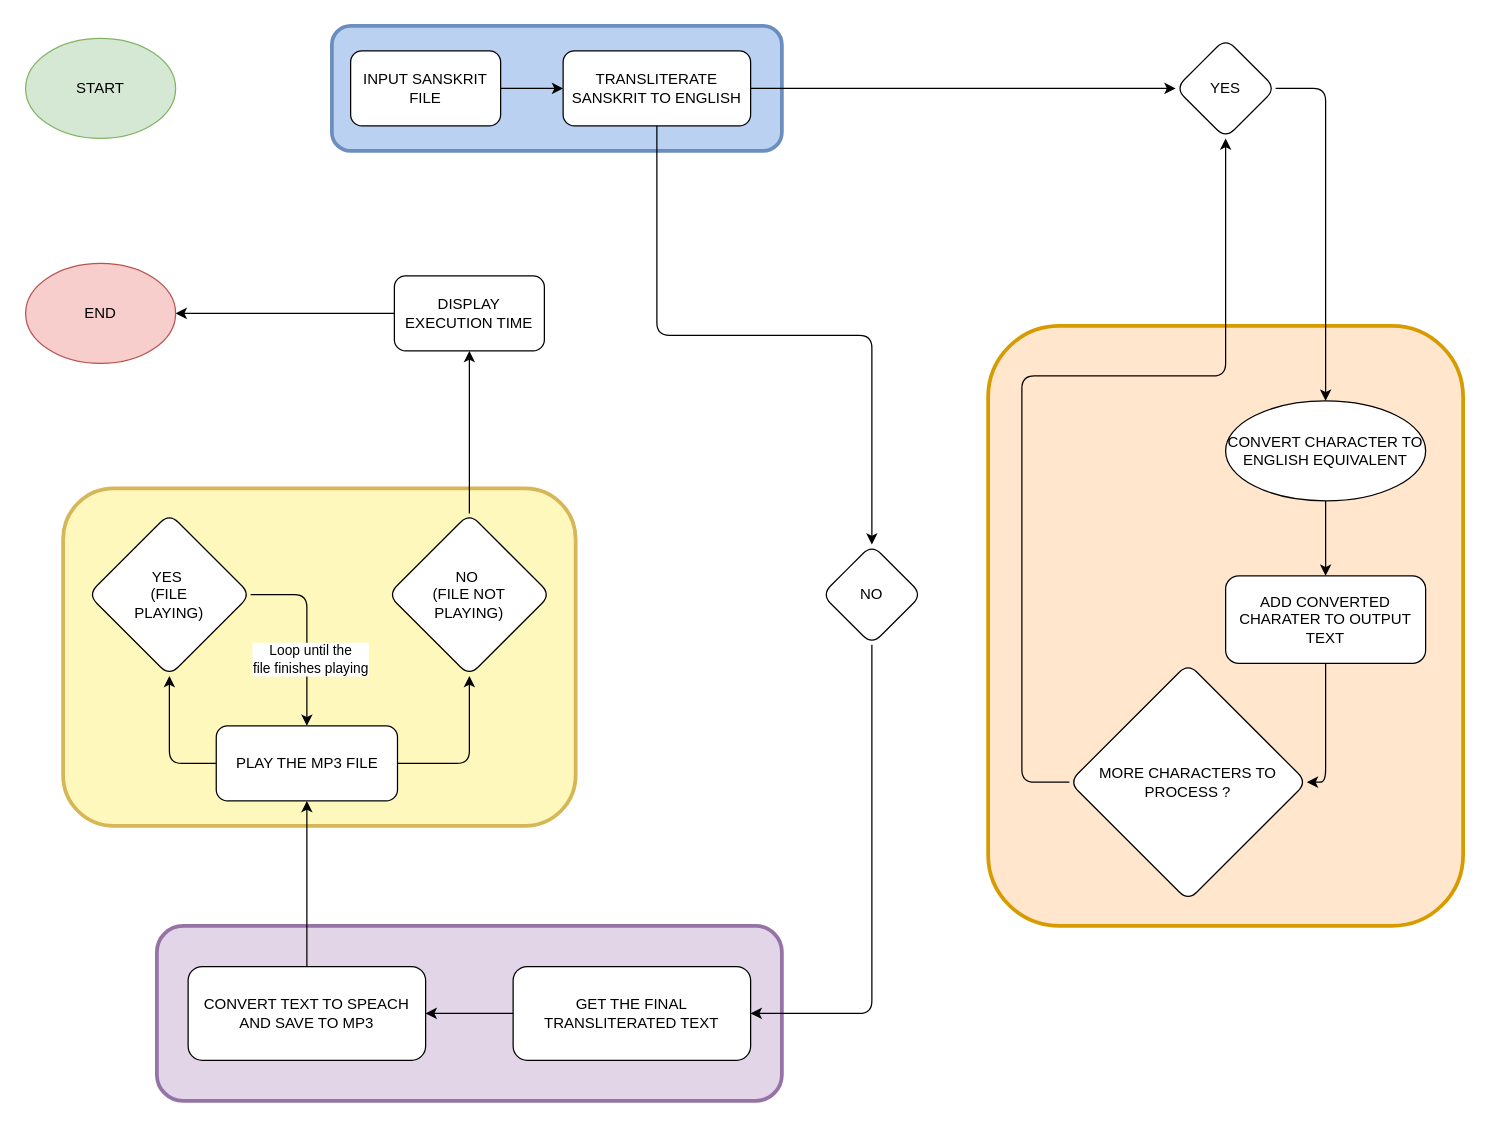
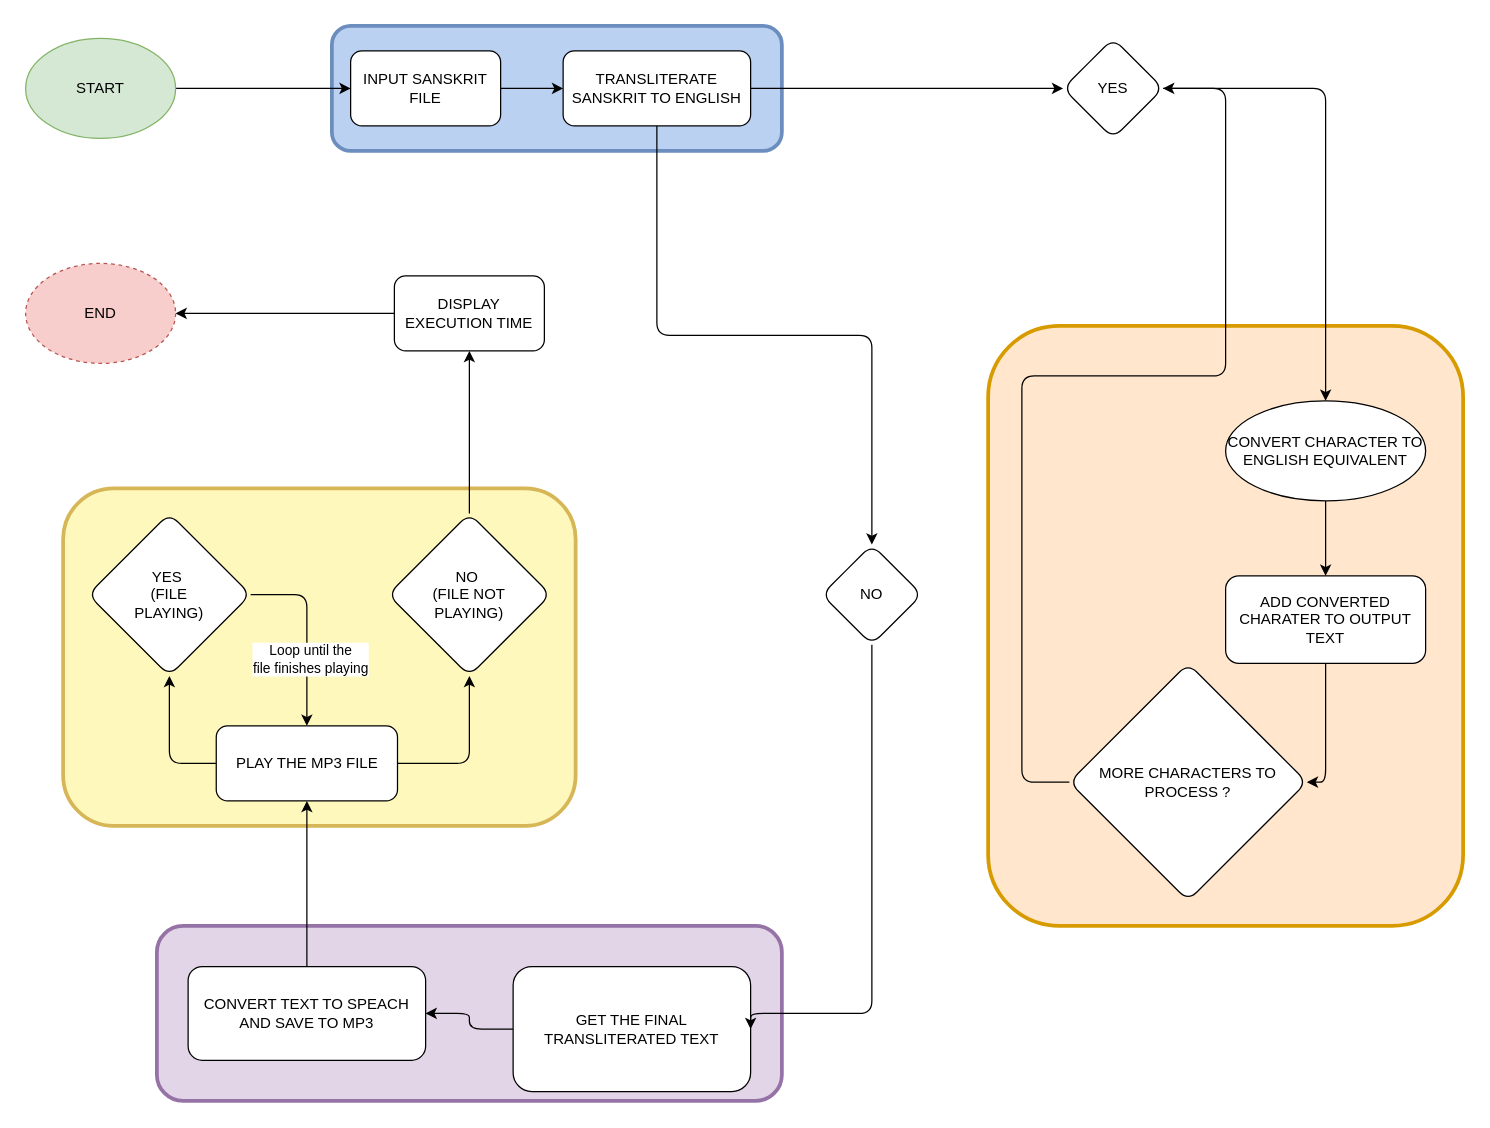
none -> (259, 88)
(1226, 88) -> (1113, 88)
(101, 313) -> (101, 313)
(632, 1013) -> (632, 1029)
